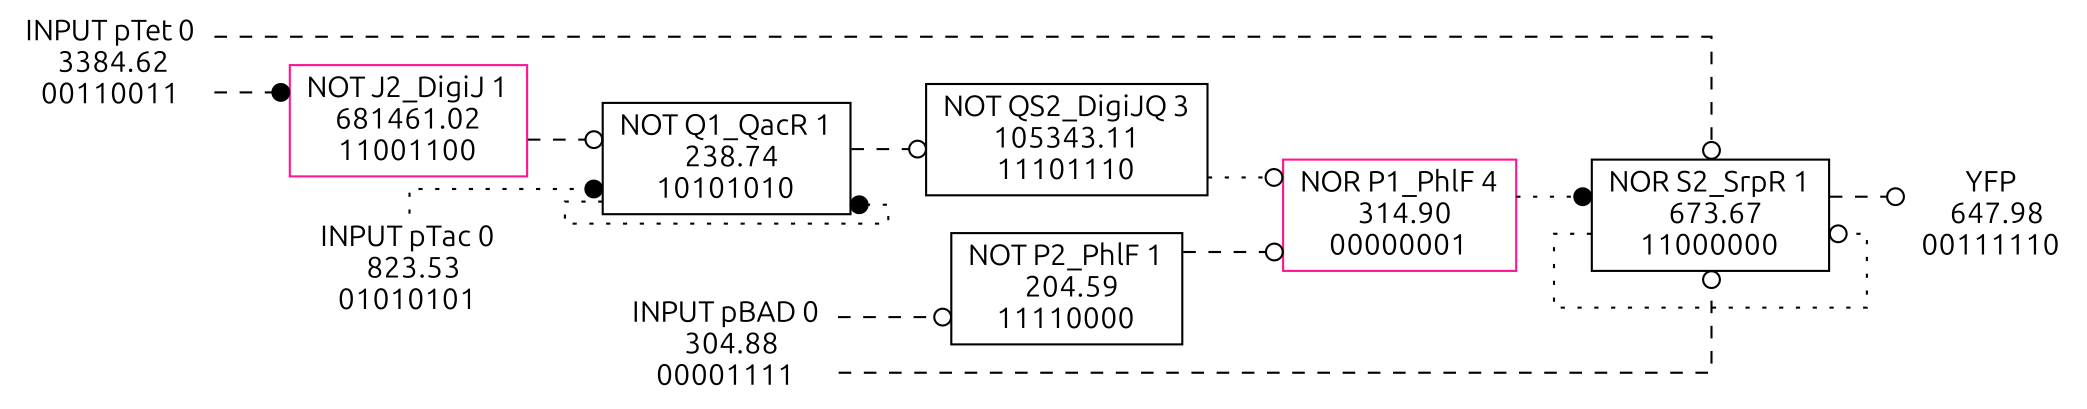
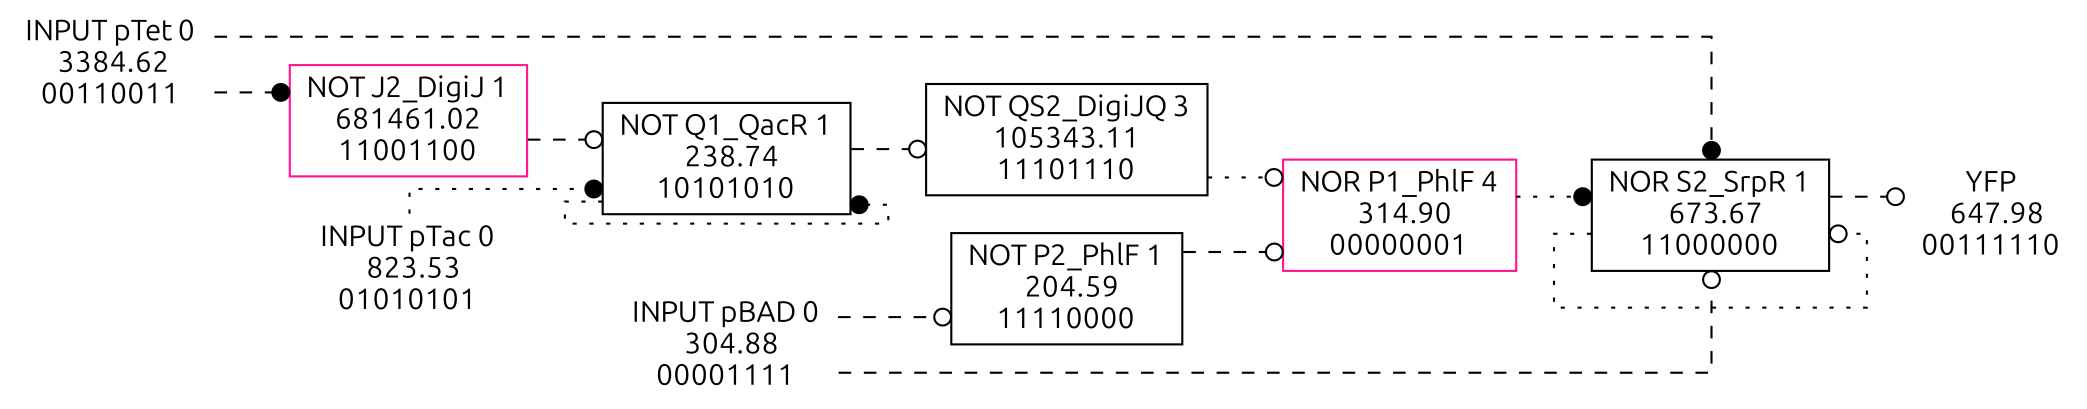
(1016, 37) -> (1016, 37)
